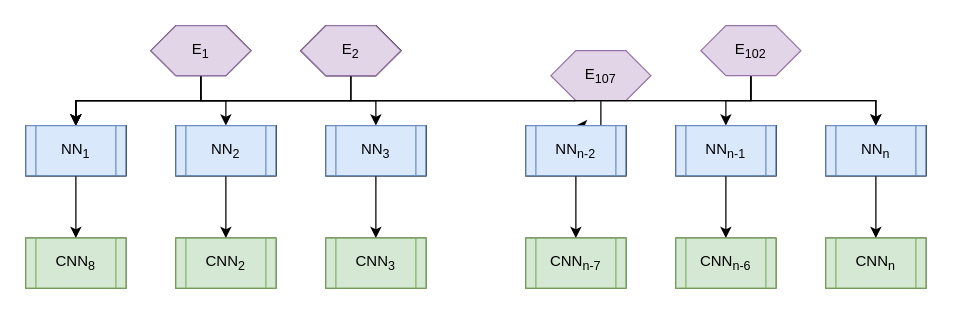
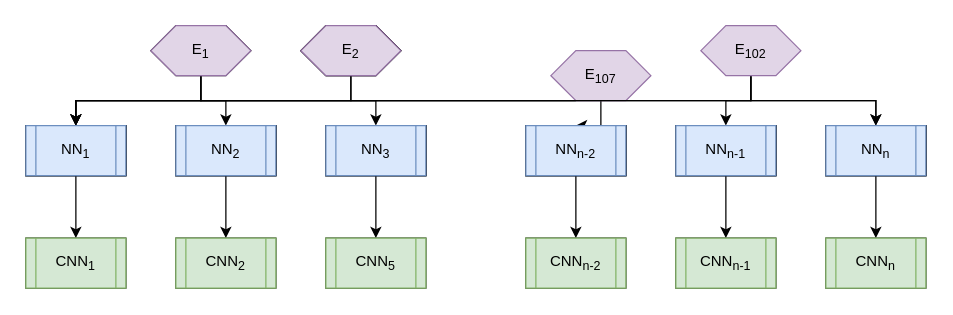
(76, 263) -> (76, 263)
(376, 263) -> (376, 263)
(576, 263) -> (576, 263)
(726, 263) -> (726, 263)
